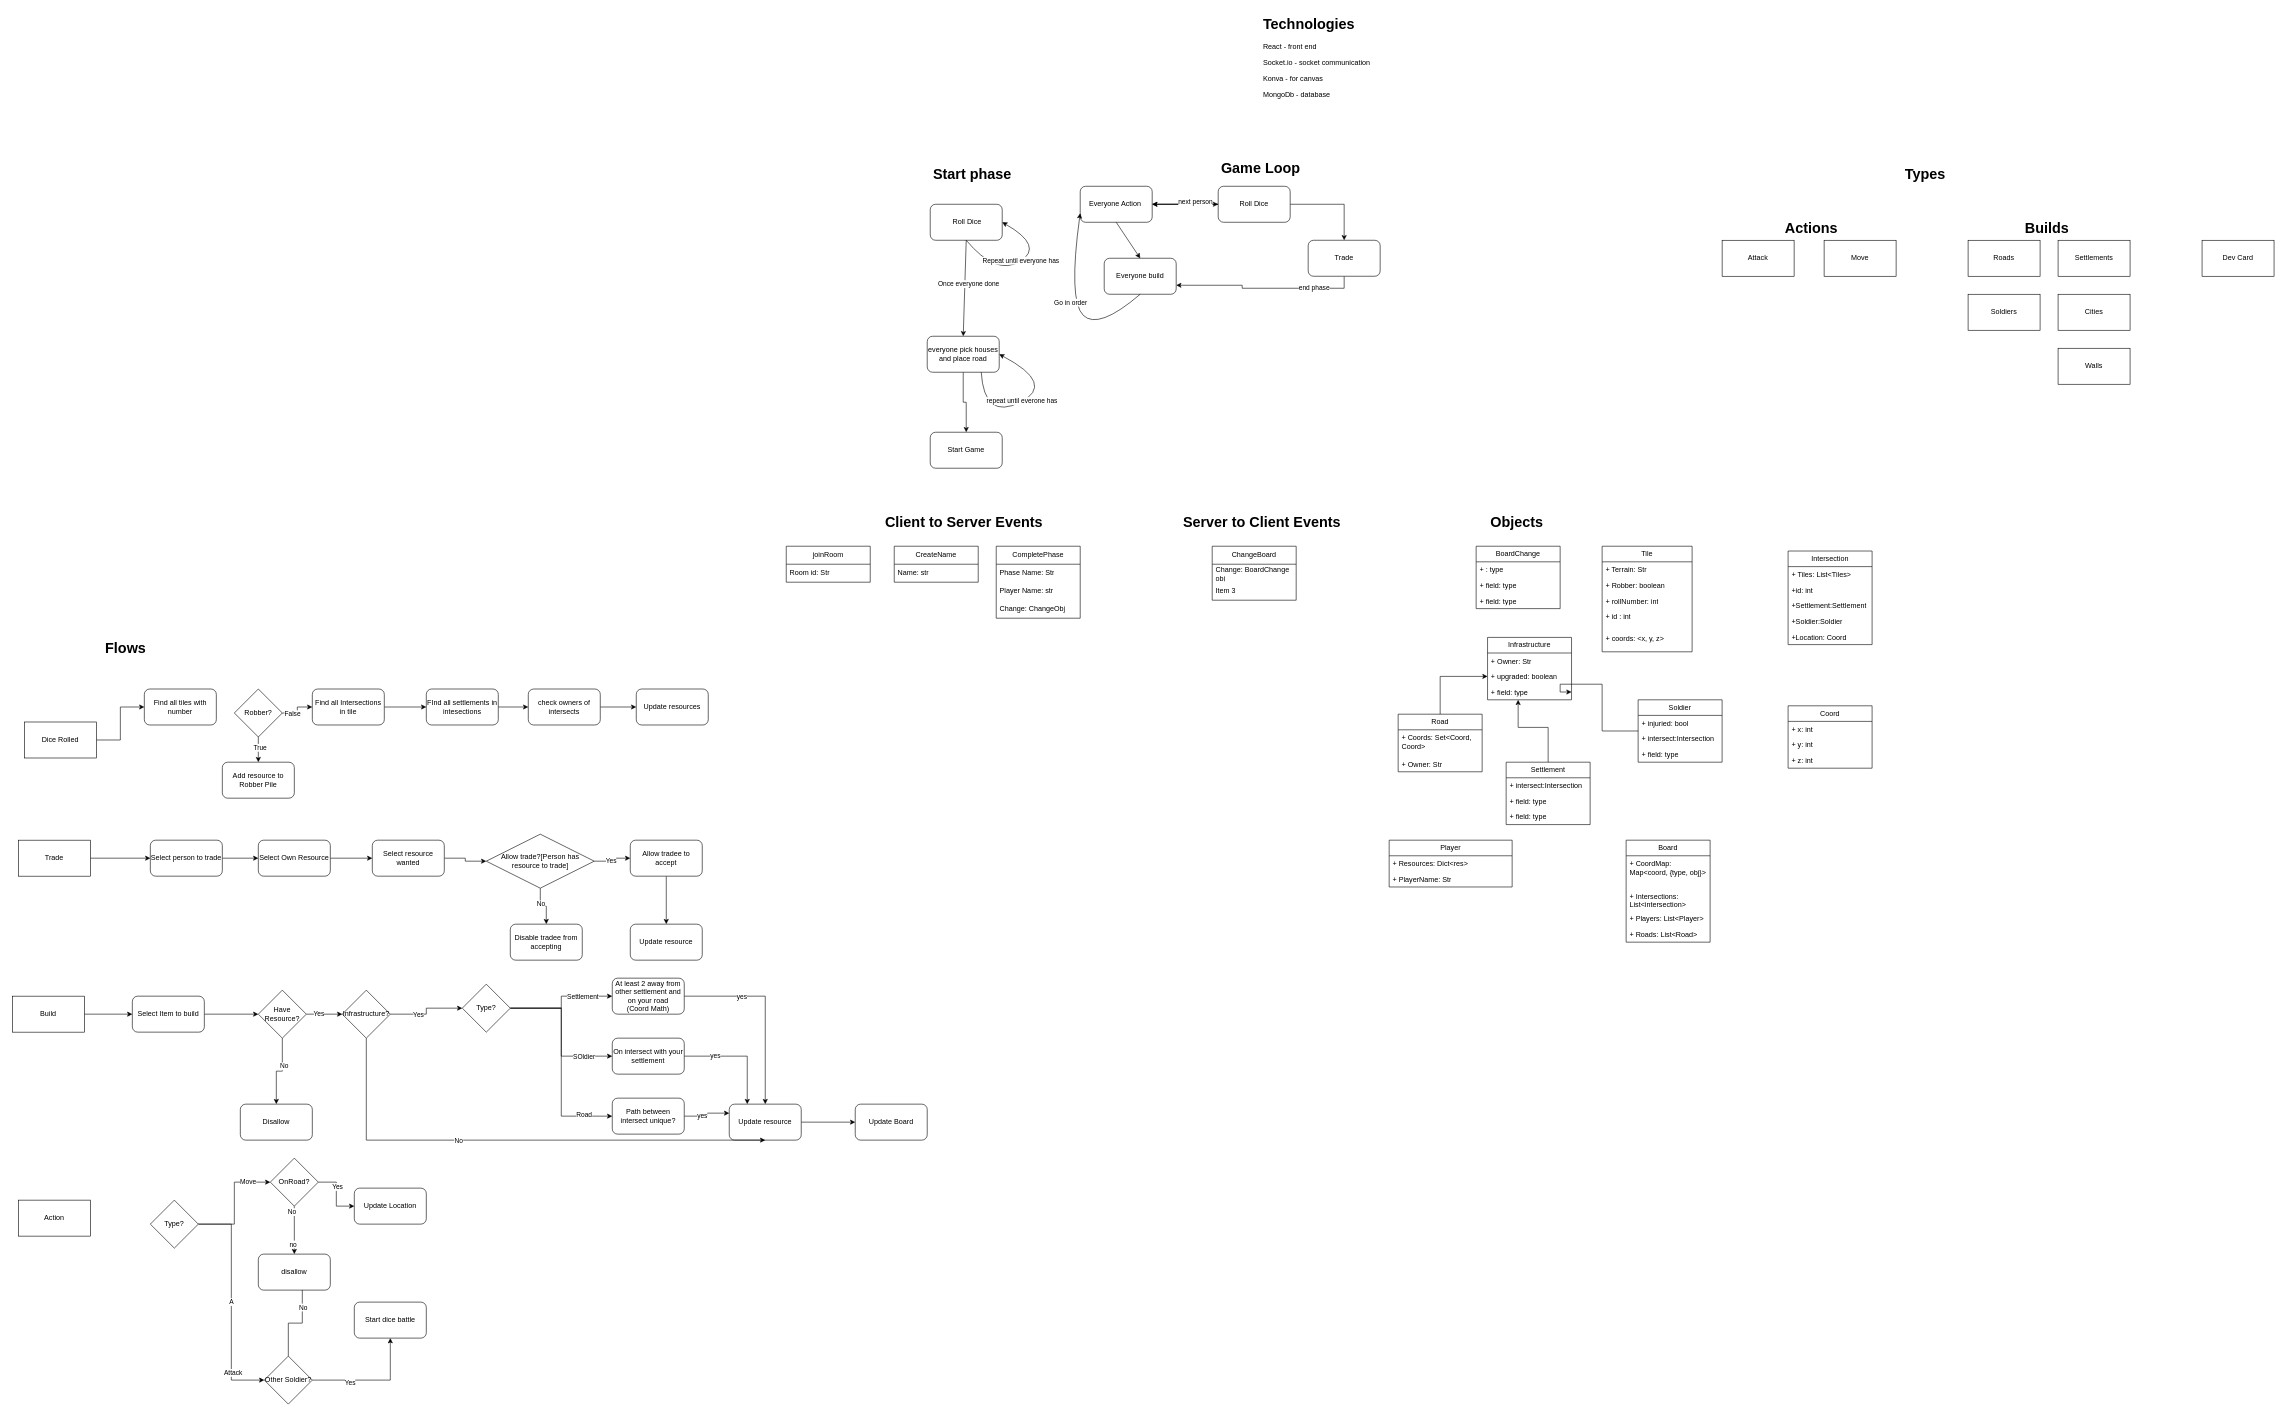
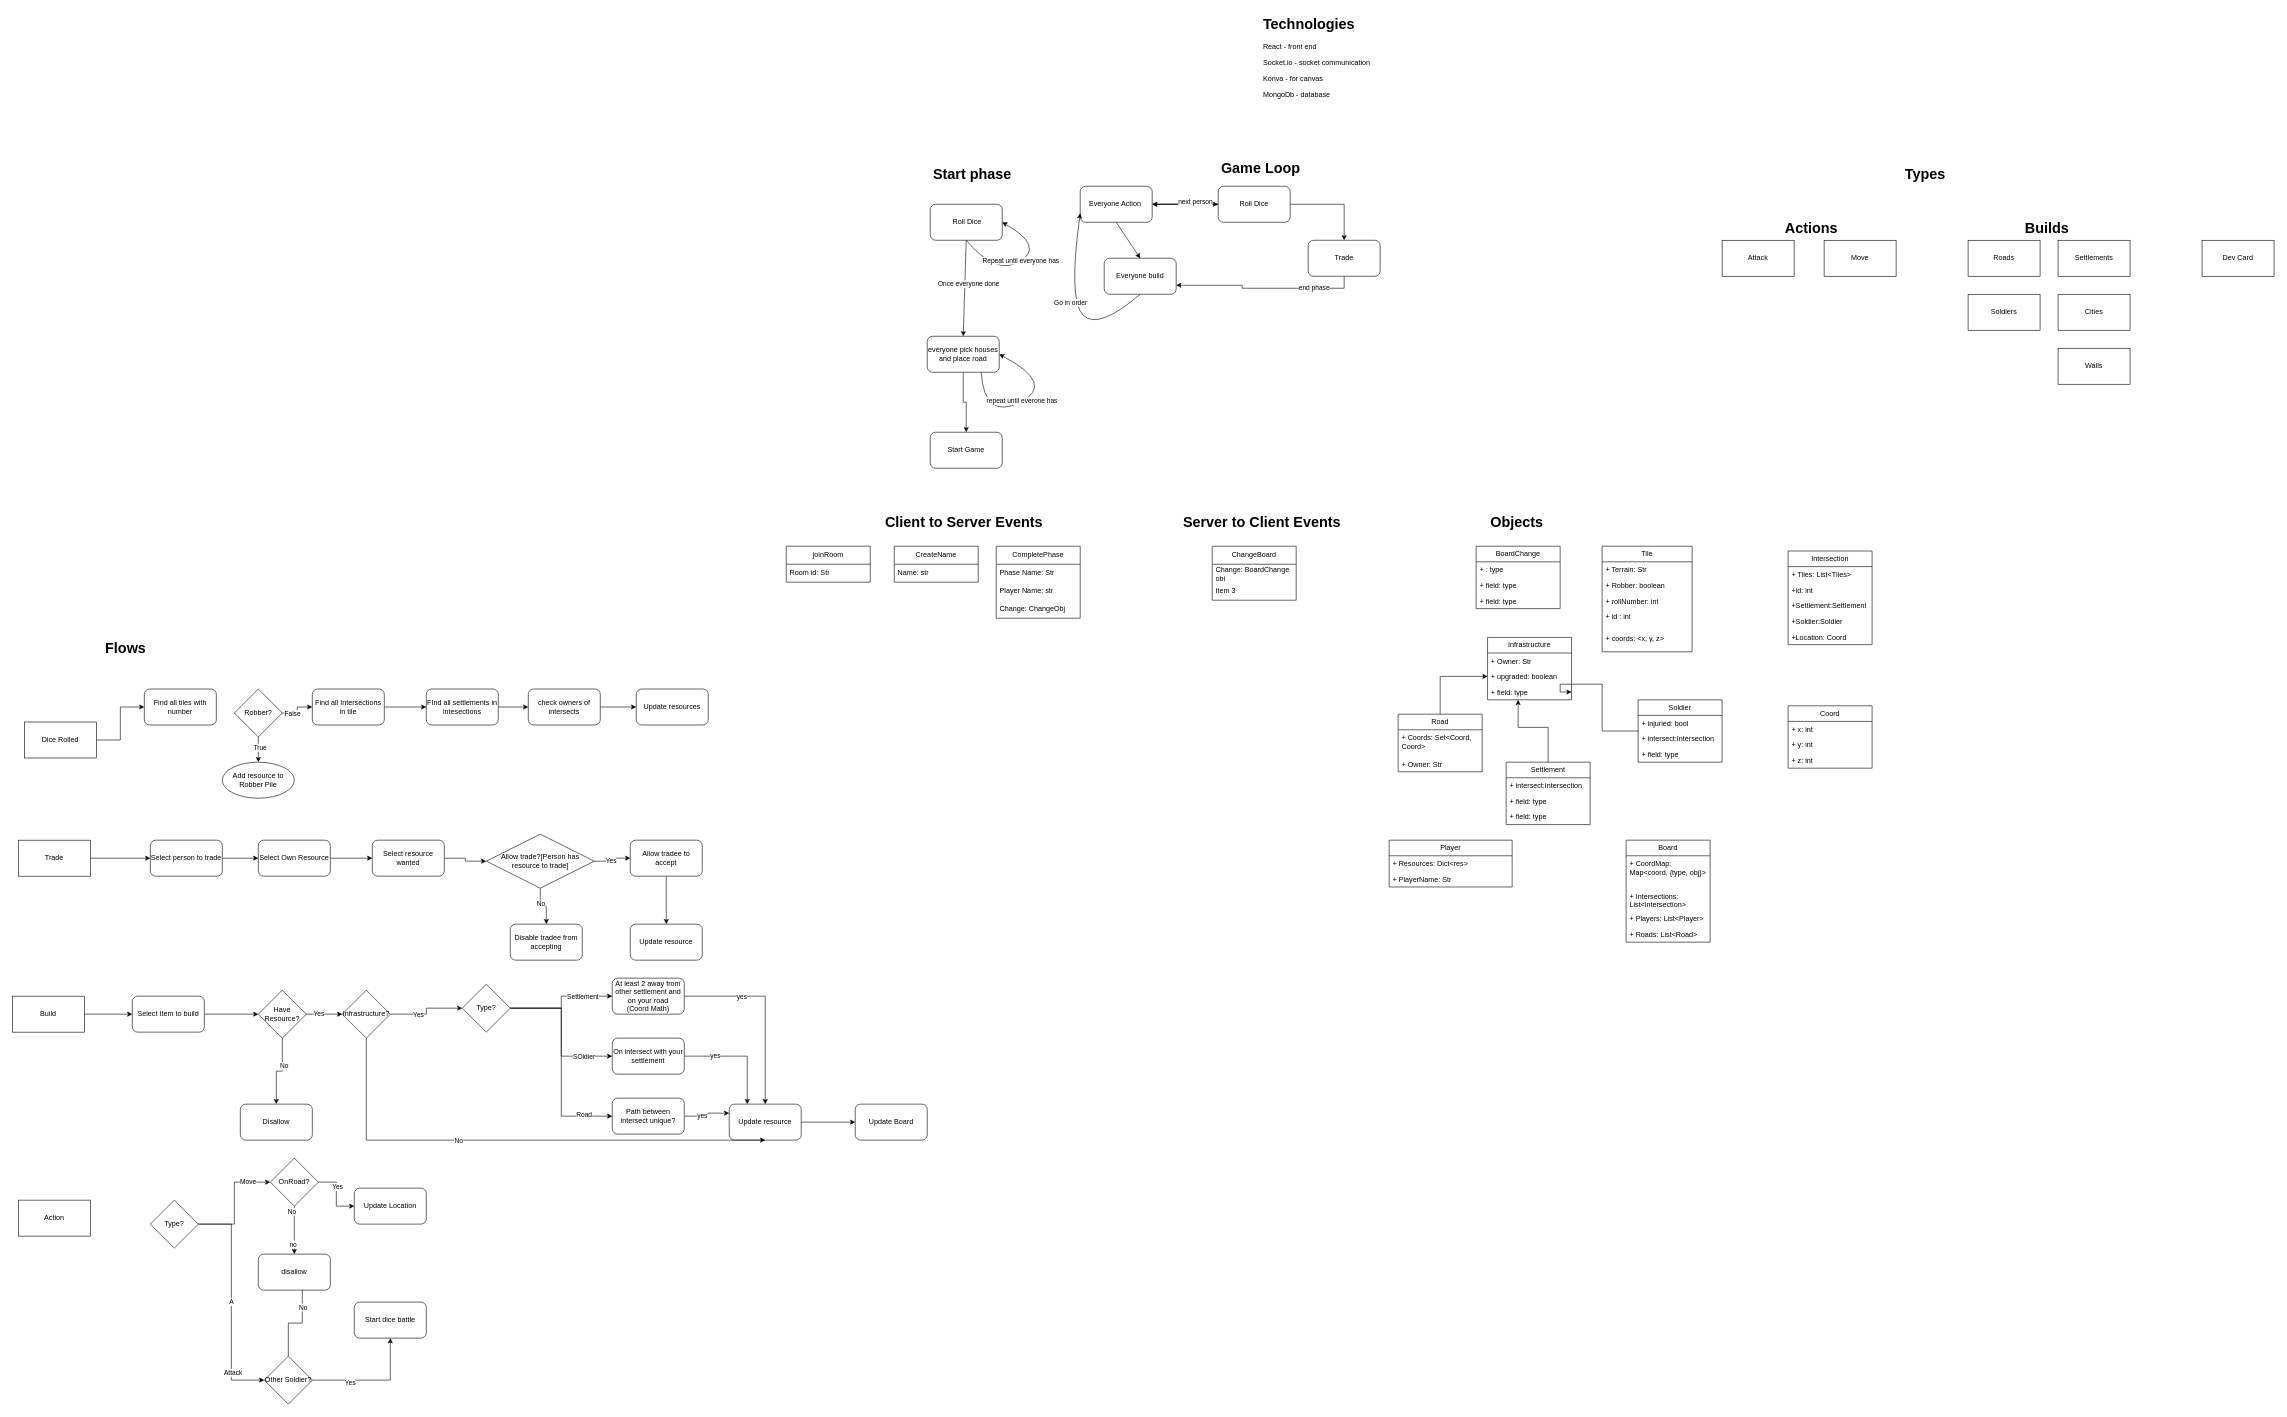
(258, 780) -> (258, 780)
